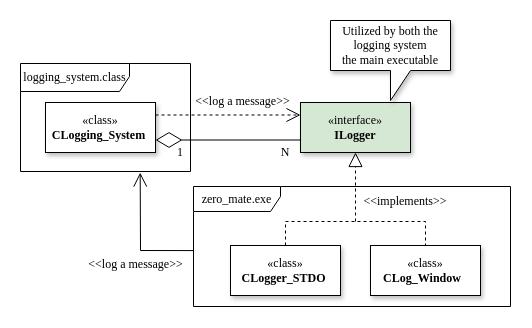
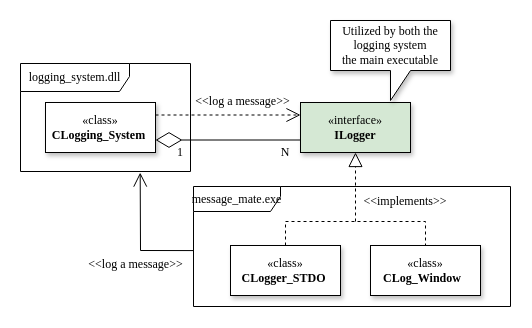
(75, 78) -> (75, 78)
(237, 200) -> (237, 200)
